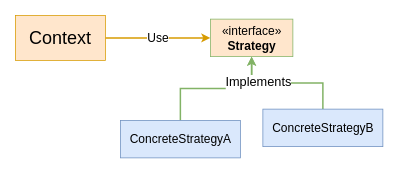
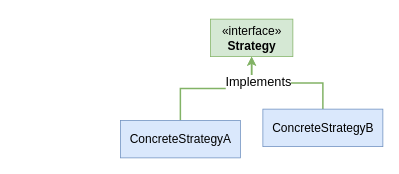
(60, 38) -> none
(155, 38) -> none
(252, 38) -> (252, 38)
